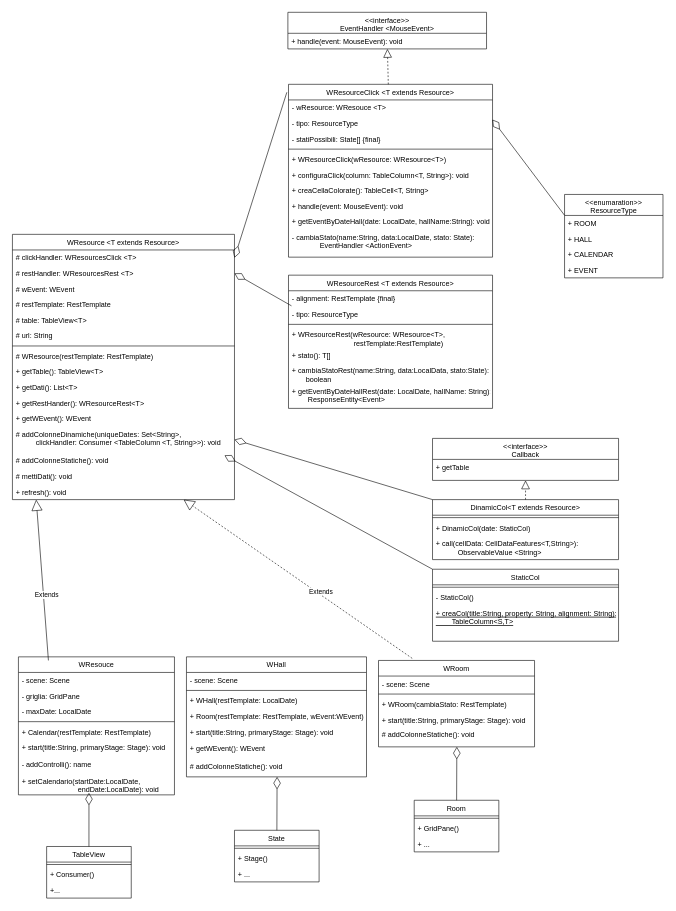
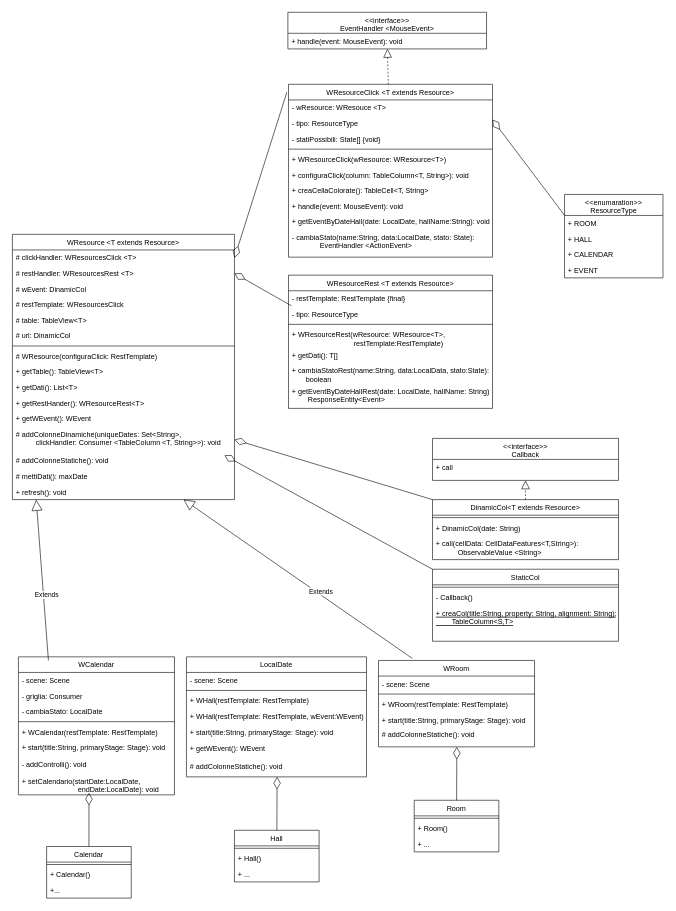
(348, 139) -> (347, 139)
(45, 289) -> (50, 289)
(350, 299) -> (357, 299)
(67, 305) -> (72, 305)
(37, 336) -> (43, 336)
(317, 355) -> (320, 355)
(90, 356) -> (92, 356)
(454, 467) -> (445, 467)
(48, 476) -> (55, 476)
(487, 528) -> (481, 528)
(251, 546) -> (251, 546)
(459, 598) -> (457, 598)
(96, 665) -> (96, 665)
(276, 665) -> (276, 665)
(53, 696) -> (54, 696)
(248, 701) -> (254, 701)
(445, 704) -> (447, 704)
(58, 712) -> (65, 712)
(281, 716) -> (281, 716)
(93, 732) -> (95, 732)
(60, 764) -> (59, 764)
(440, 829) -> (432, 829)
(276, 838) -> (276, 838)
(89, 854) -> (89, 854)
(255, 859) -> (251, 859)
(73, 875) -> (72, 875)
